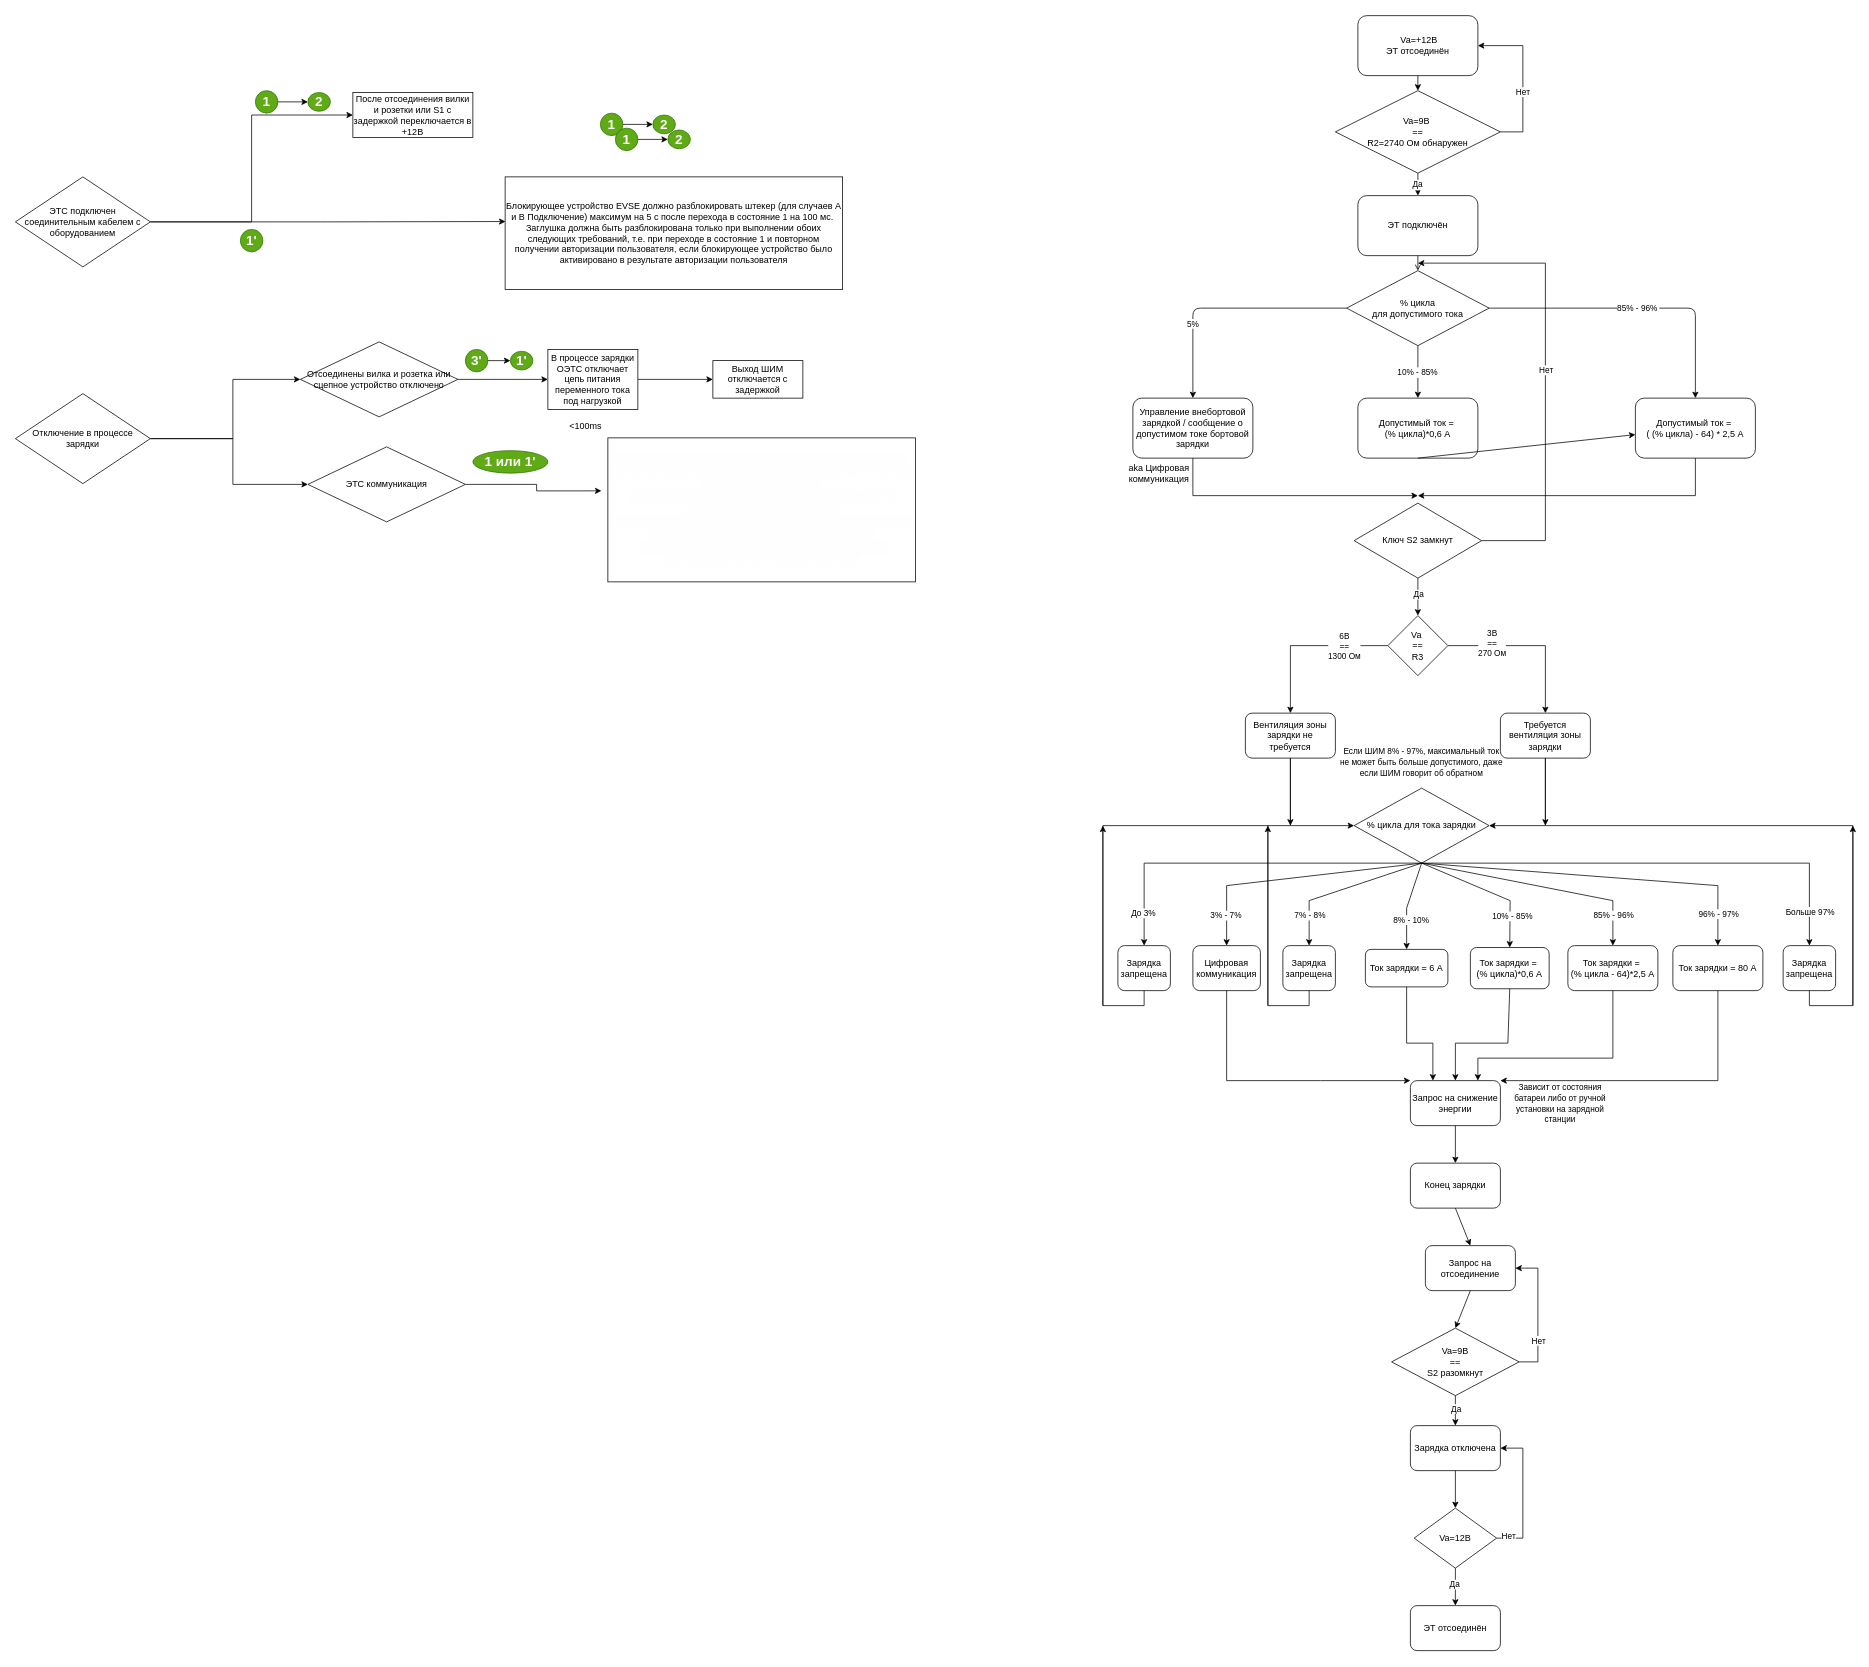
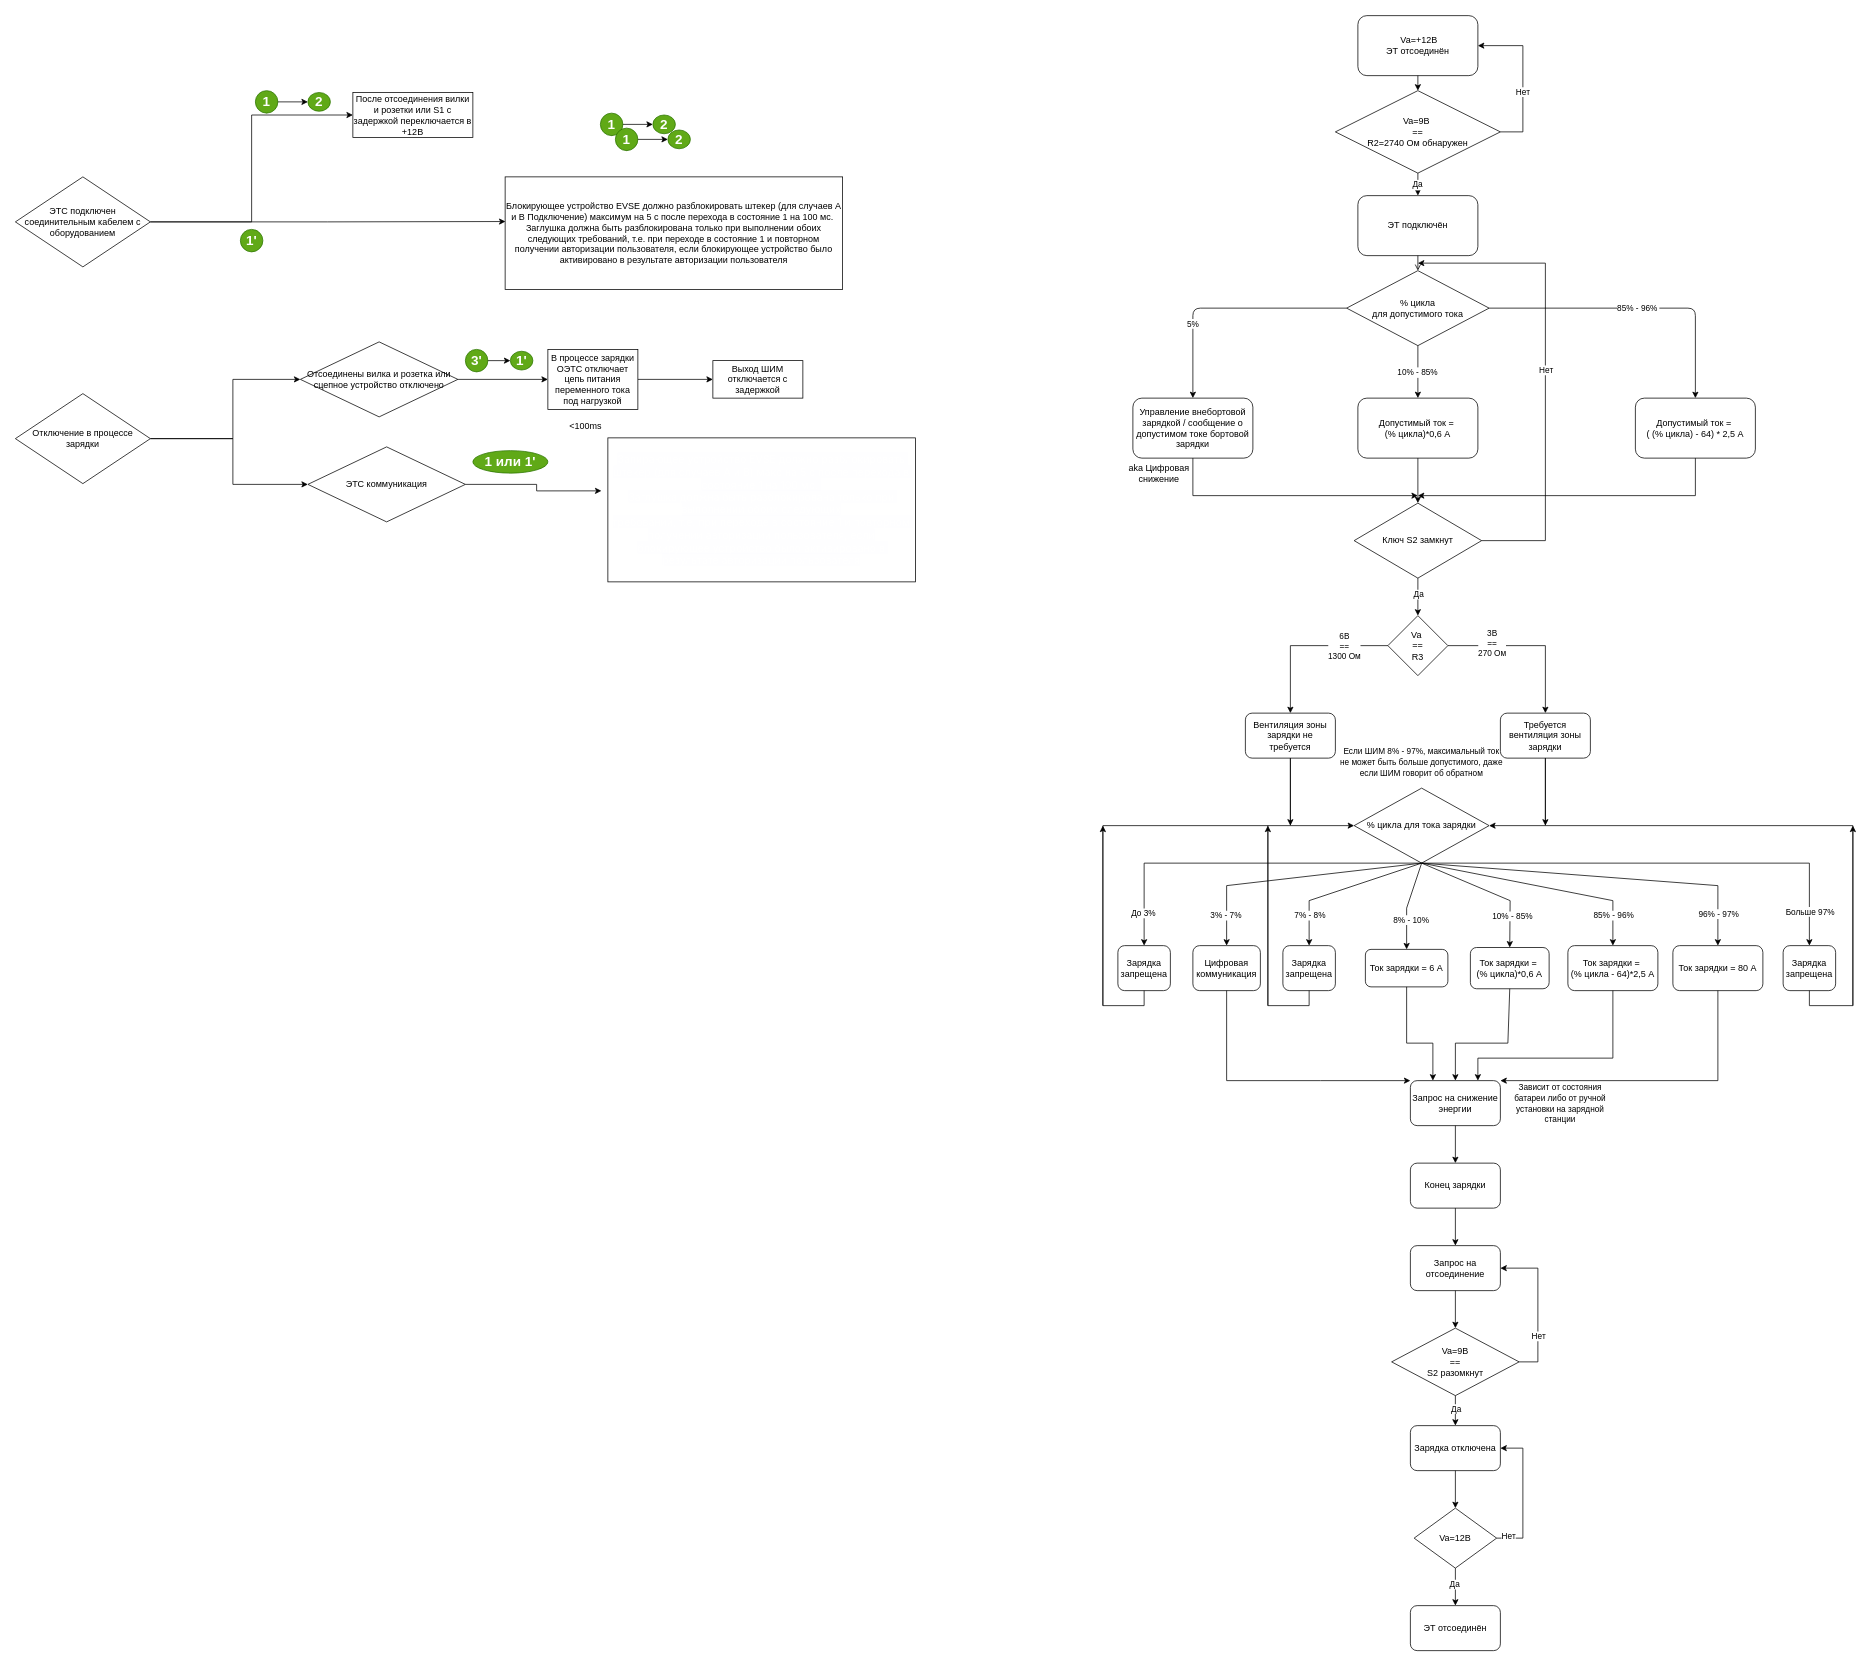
(1526, 446) -> (1418, 496)
(1159, 473) -> (1159, 473)
(1470, 1268) -> (1455, 1268)
